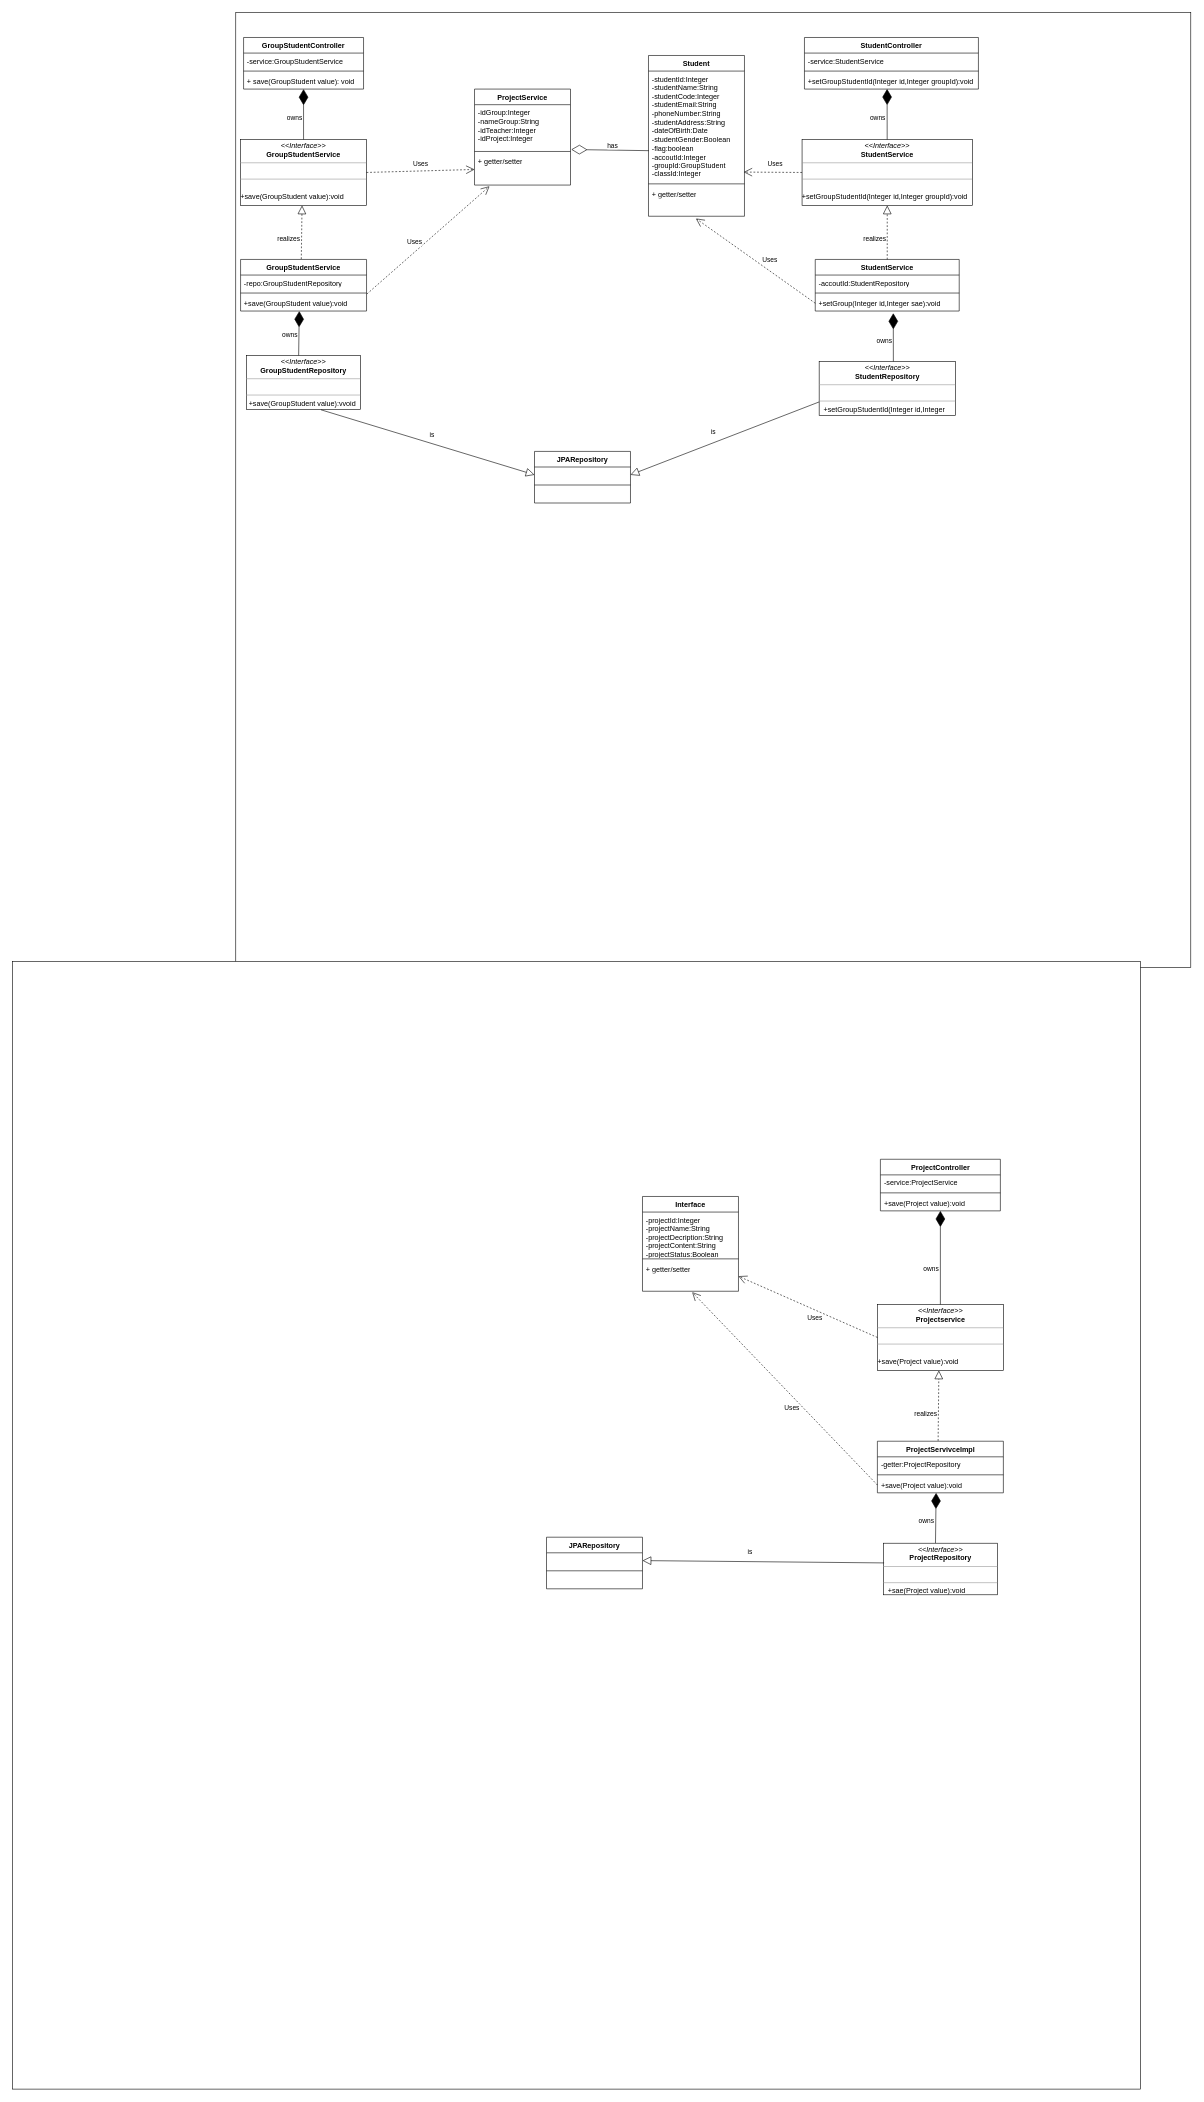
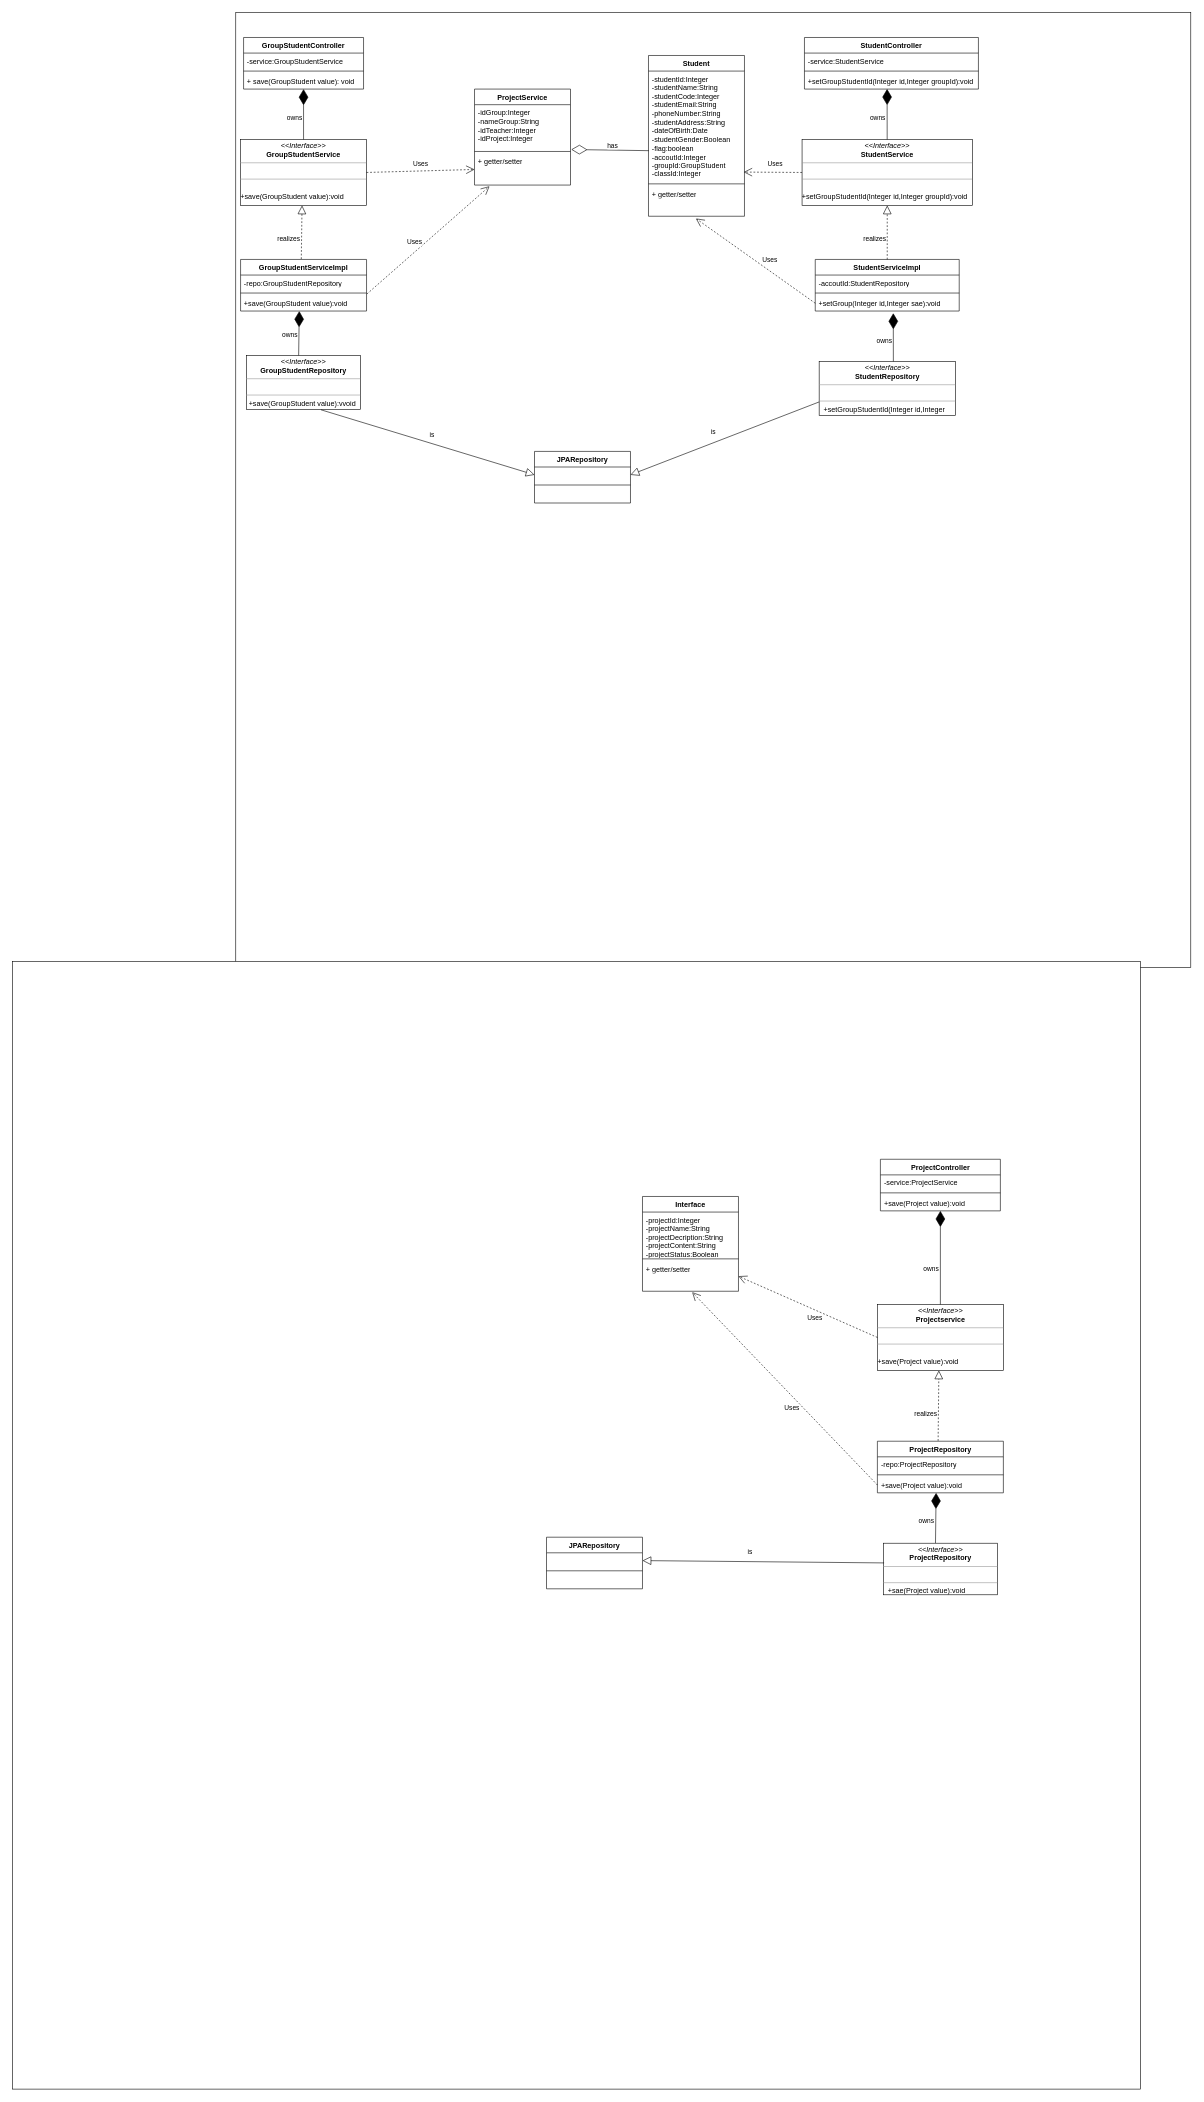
(303, 268) -> (303, 268)
(887, 268) -> (887, 268)
(941, 1450) -> (941, 1450)
(930, 1466) -> (926, 1466)
